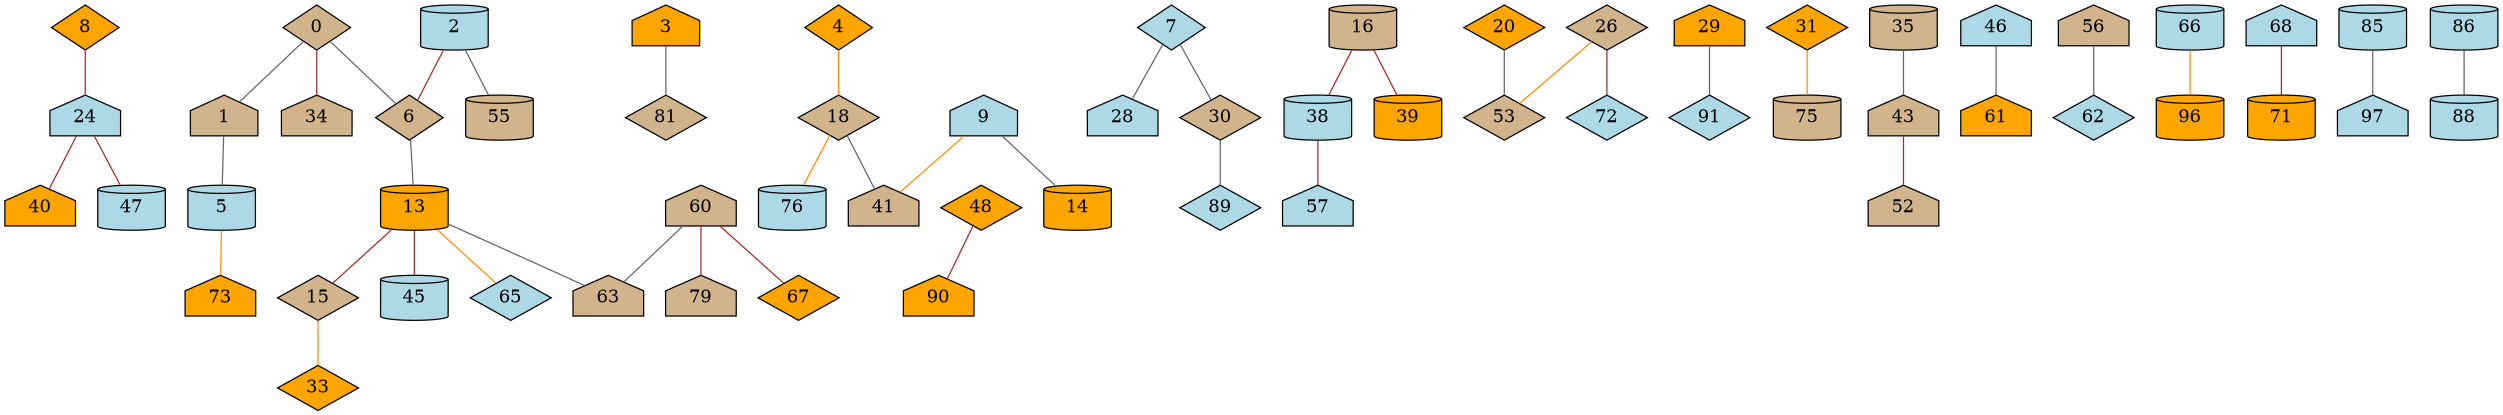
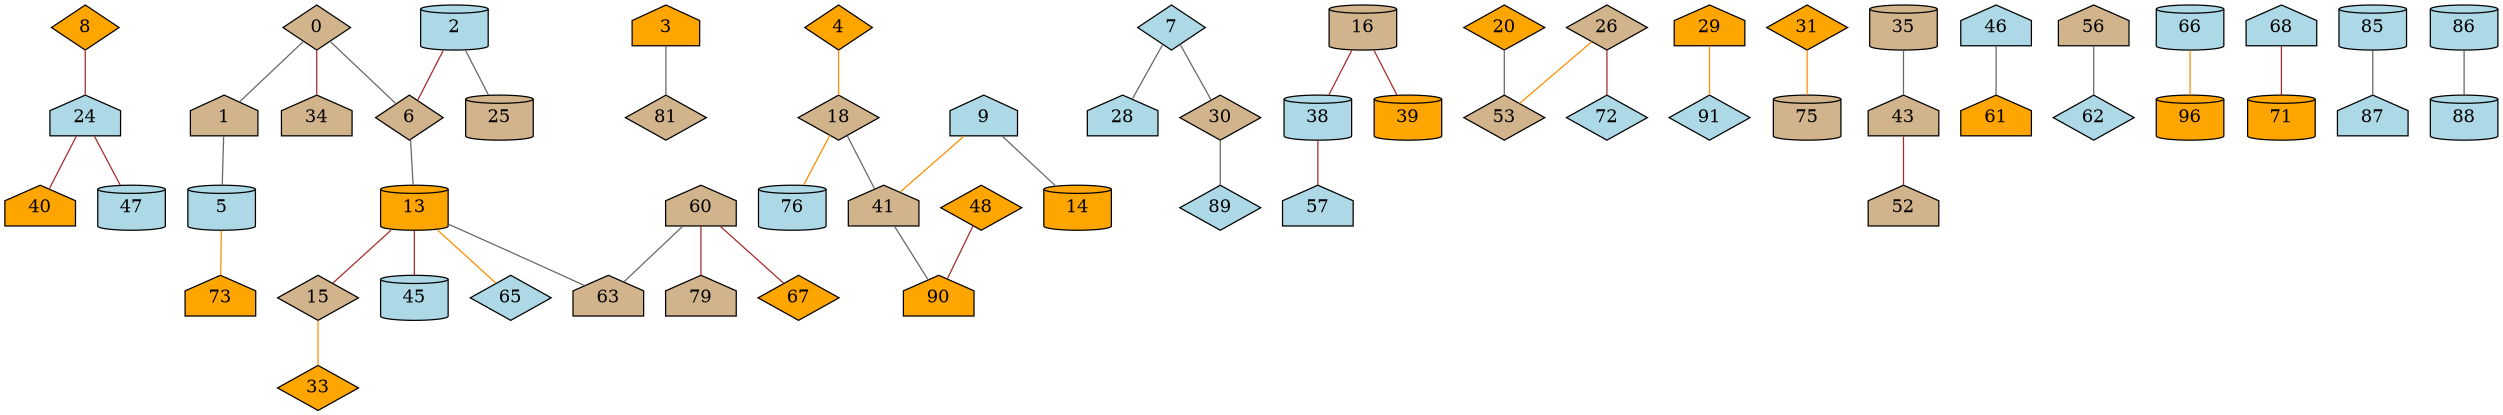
(1710, 71) -> (1710, 71)
(499, 118) -> (499, 118)
(2373, 118) -> (2373, 118)
none -> (911, 253)
